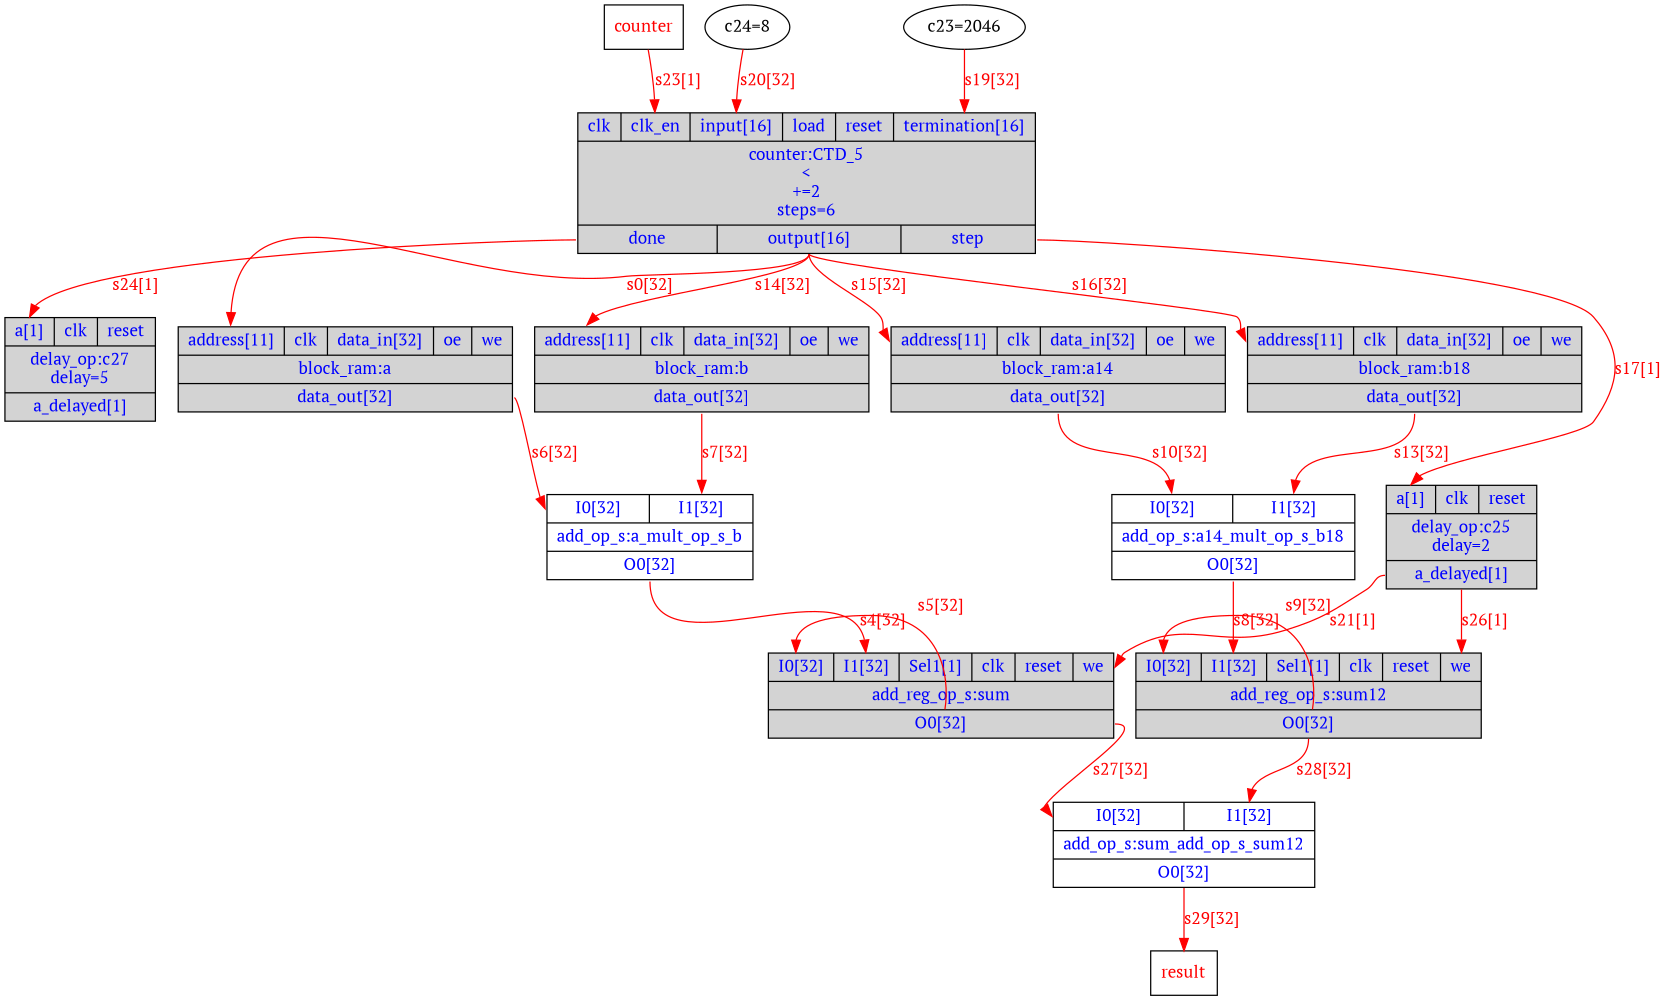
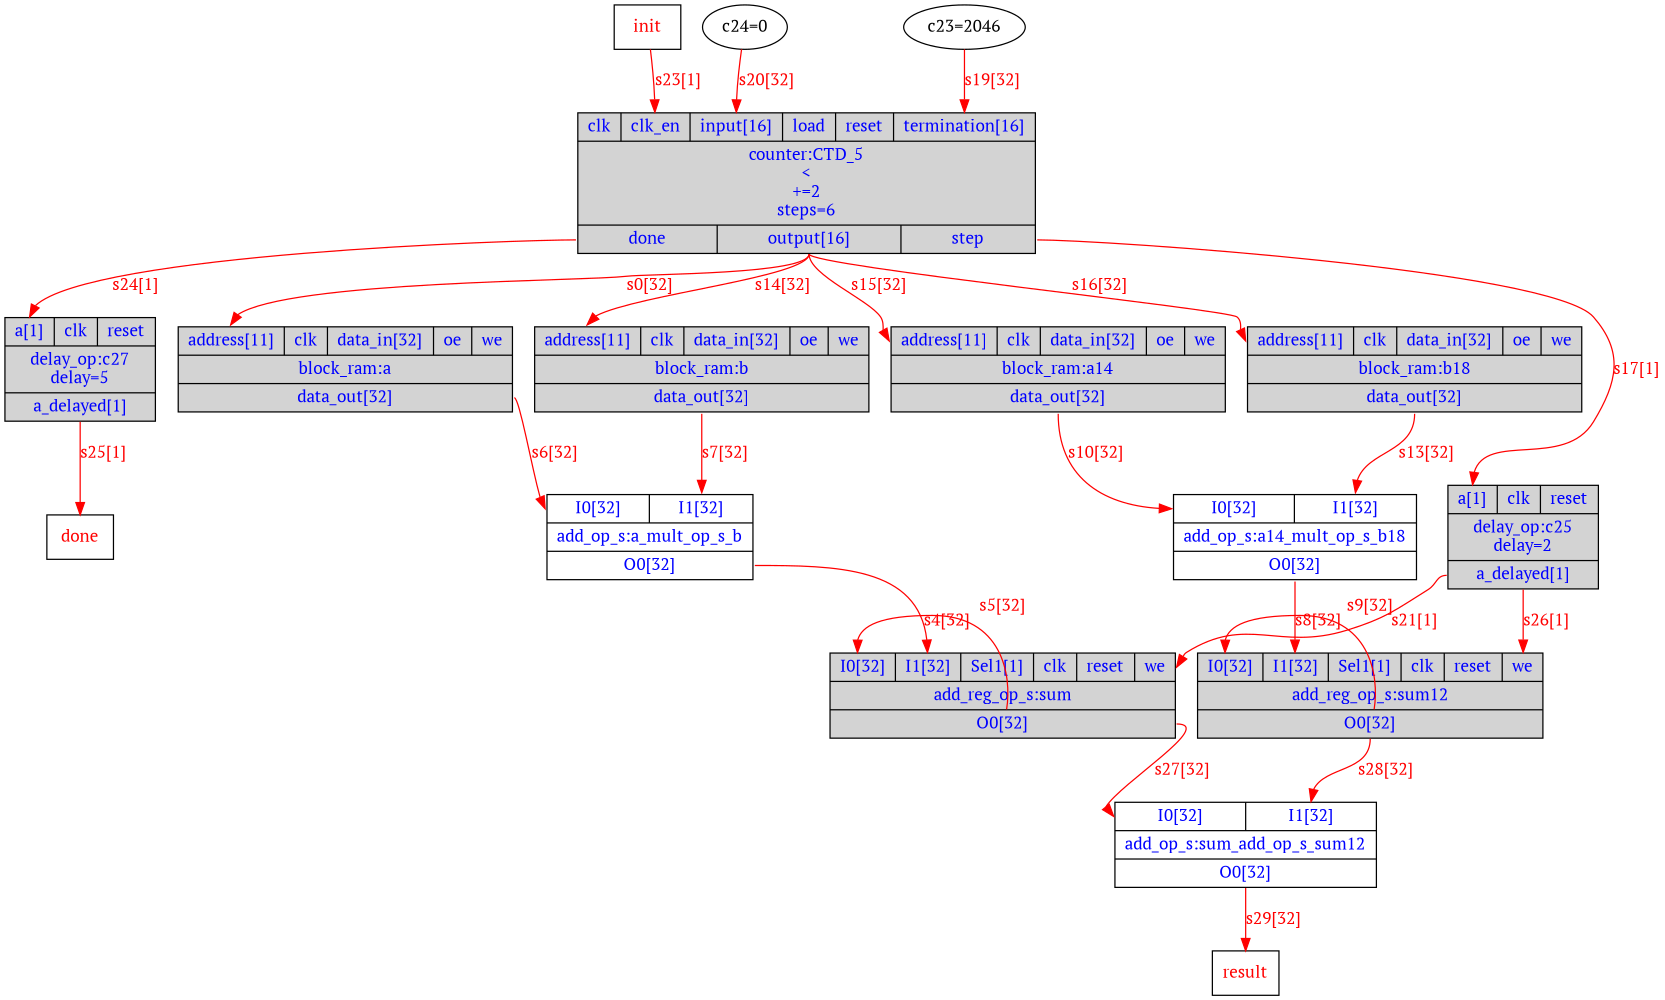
(644, 27) -> (648, 27)
(747, 27) -> (745, 27)
none -> (80, 537)
